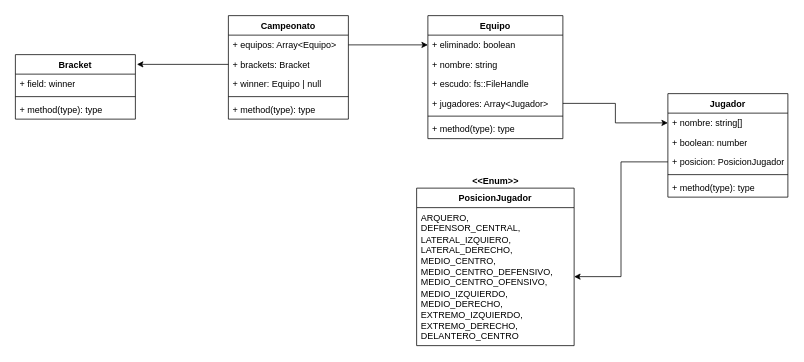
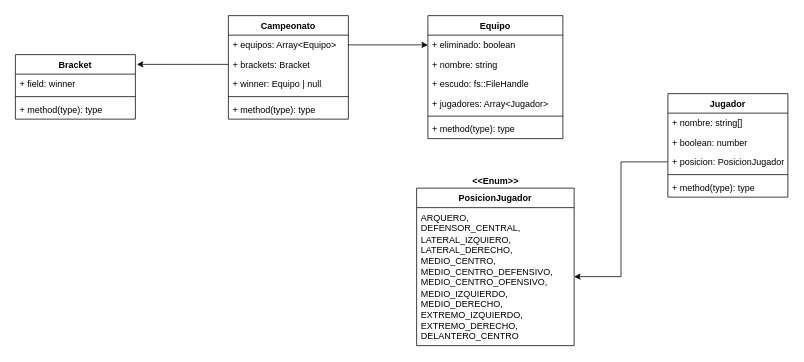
(600, 103) -> none
